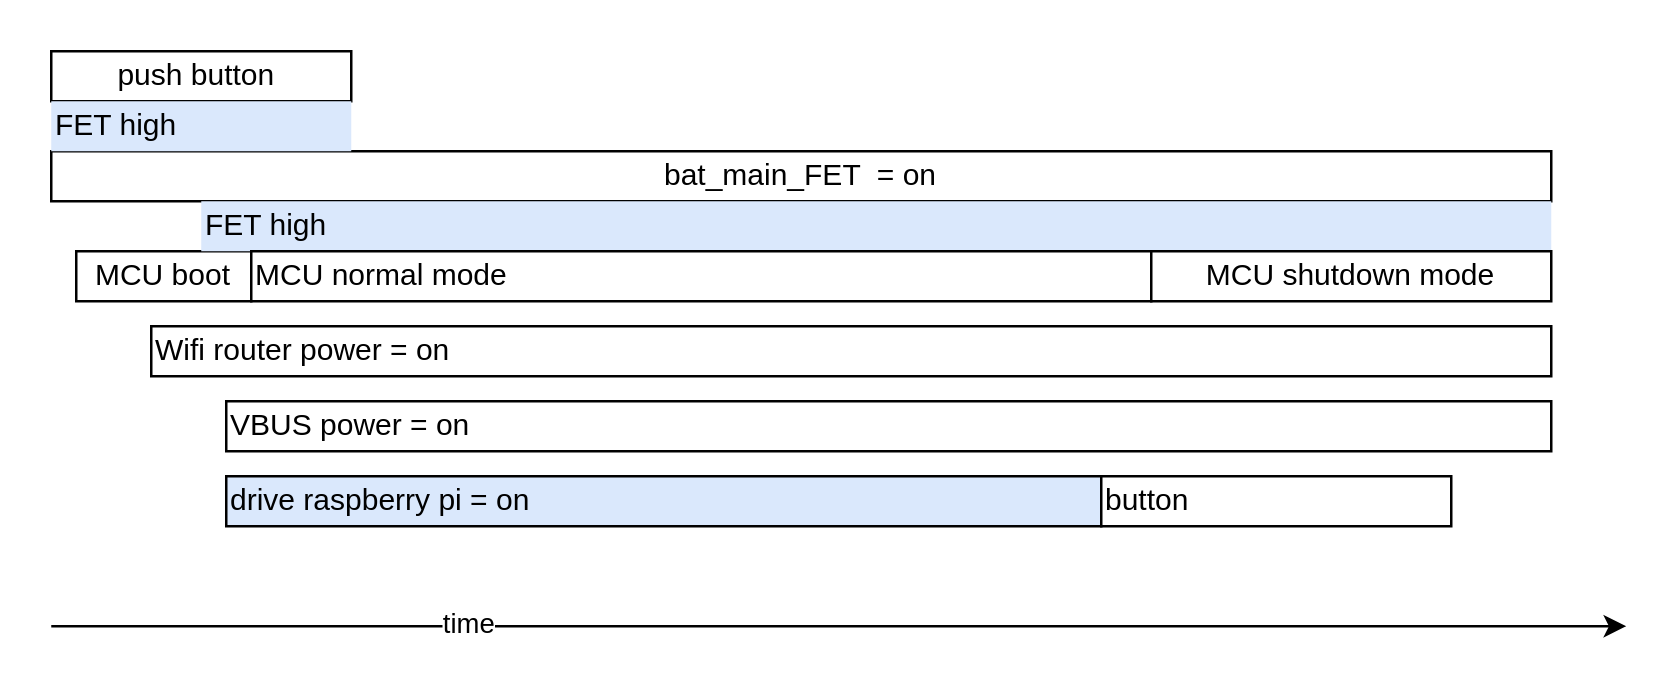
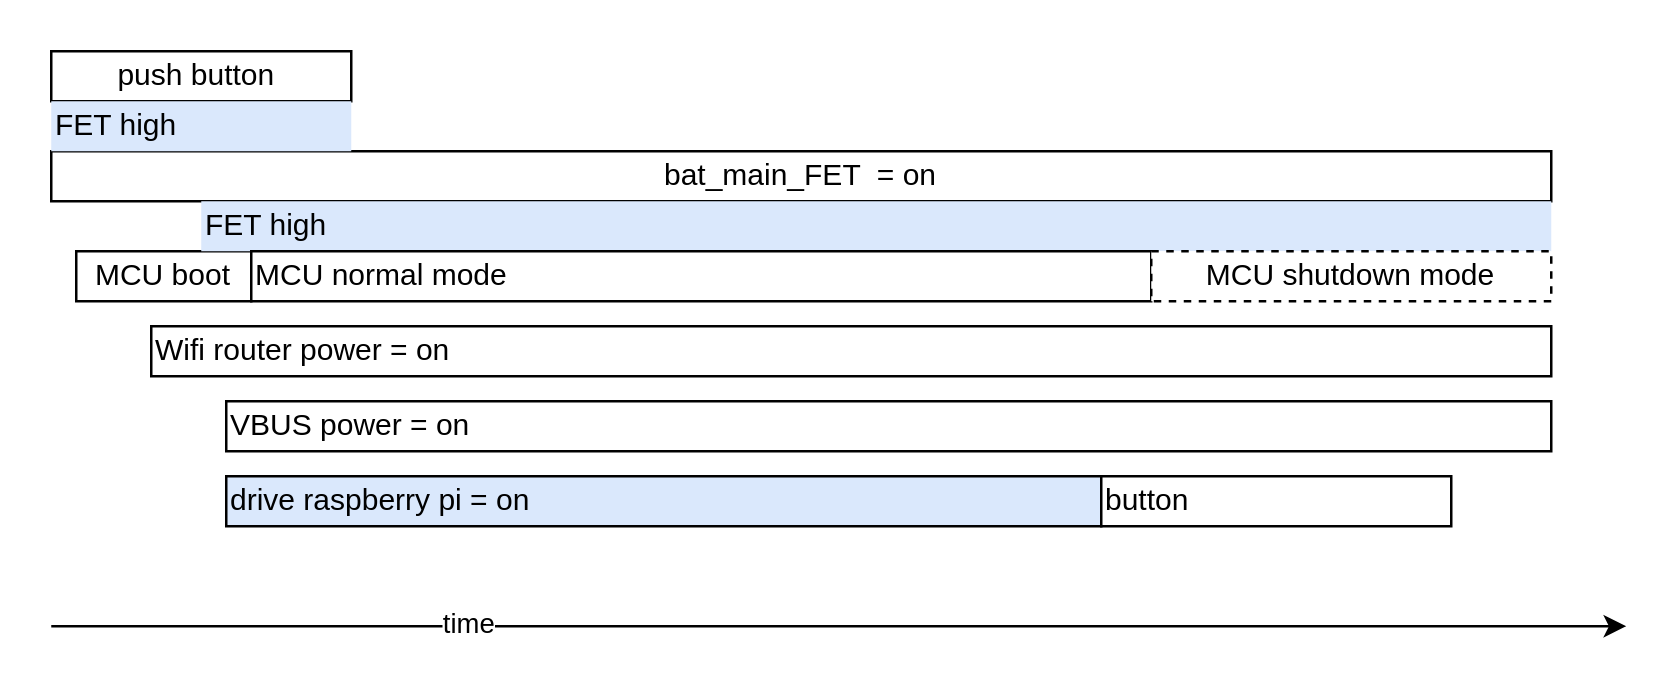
(1351, 276) -> (1351, 276)
